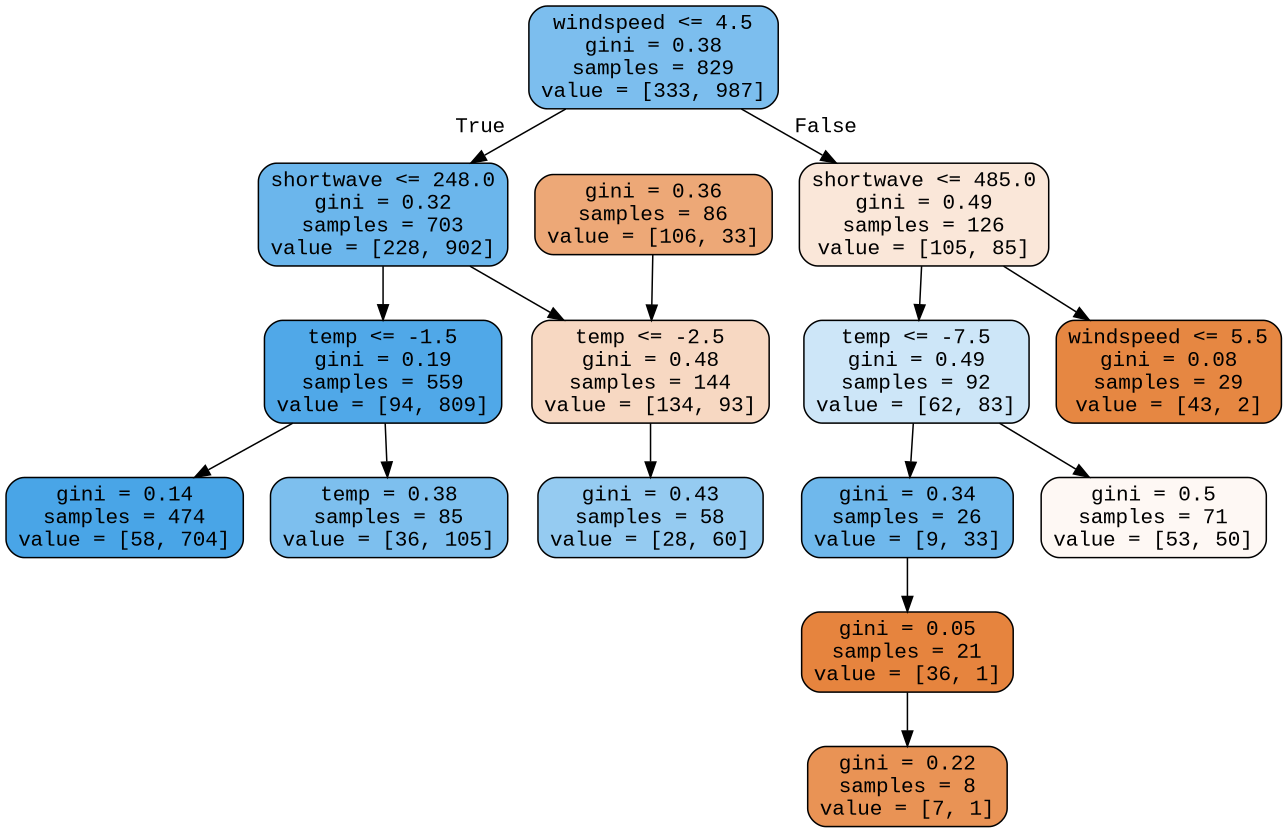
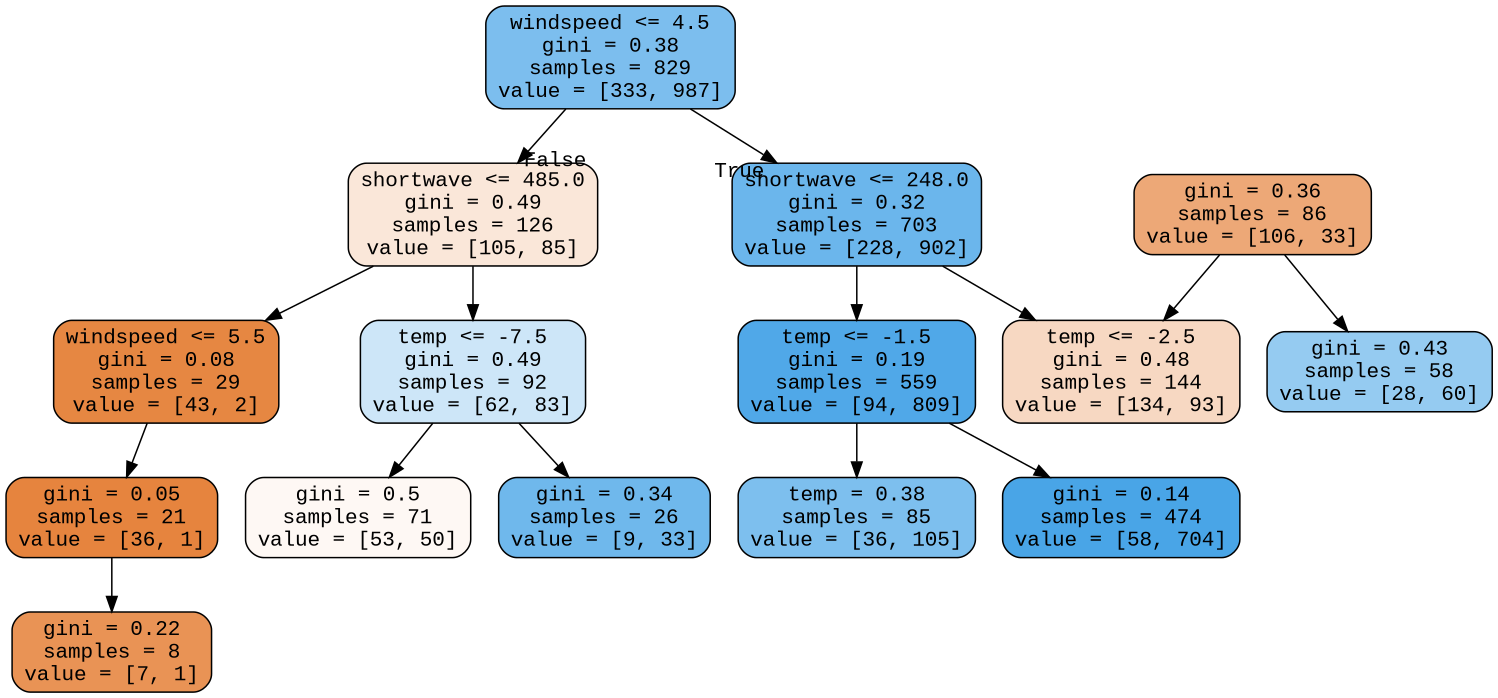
(651, 442) -> (1311, 287)
(907, 577) -> (140, 443)
